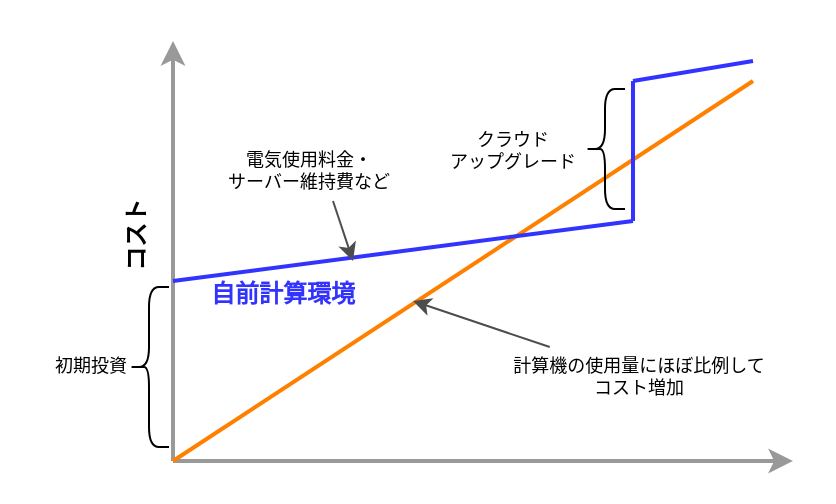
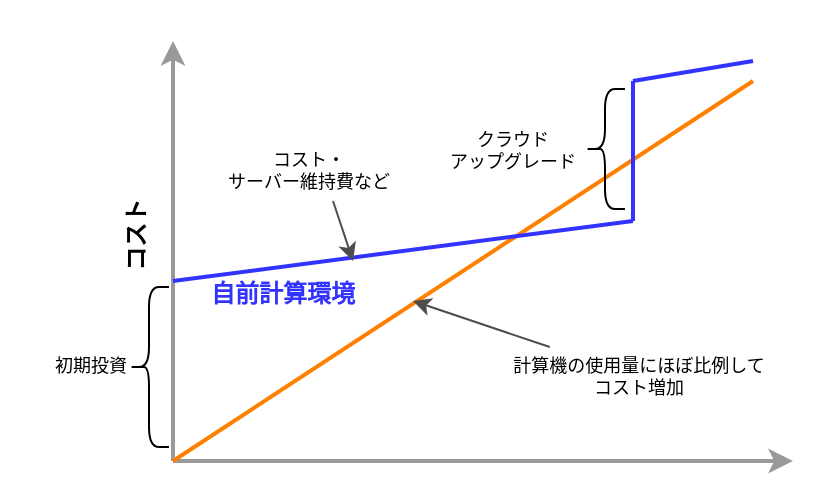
(310, 171) -> (310, 171)
